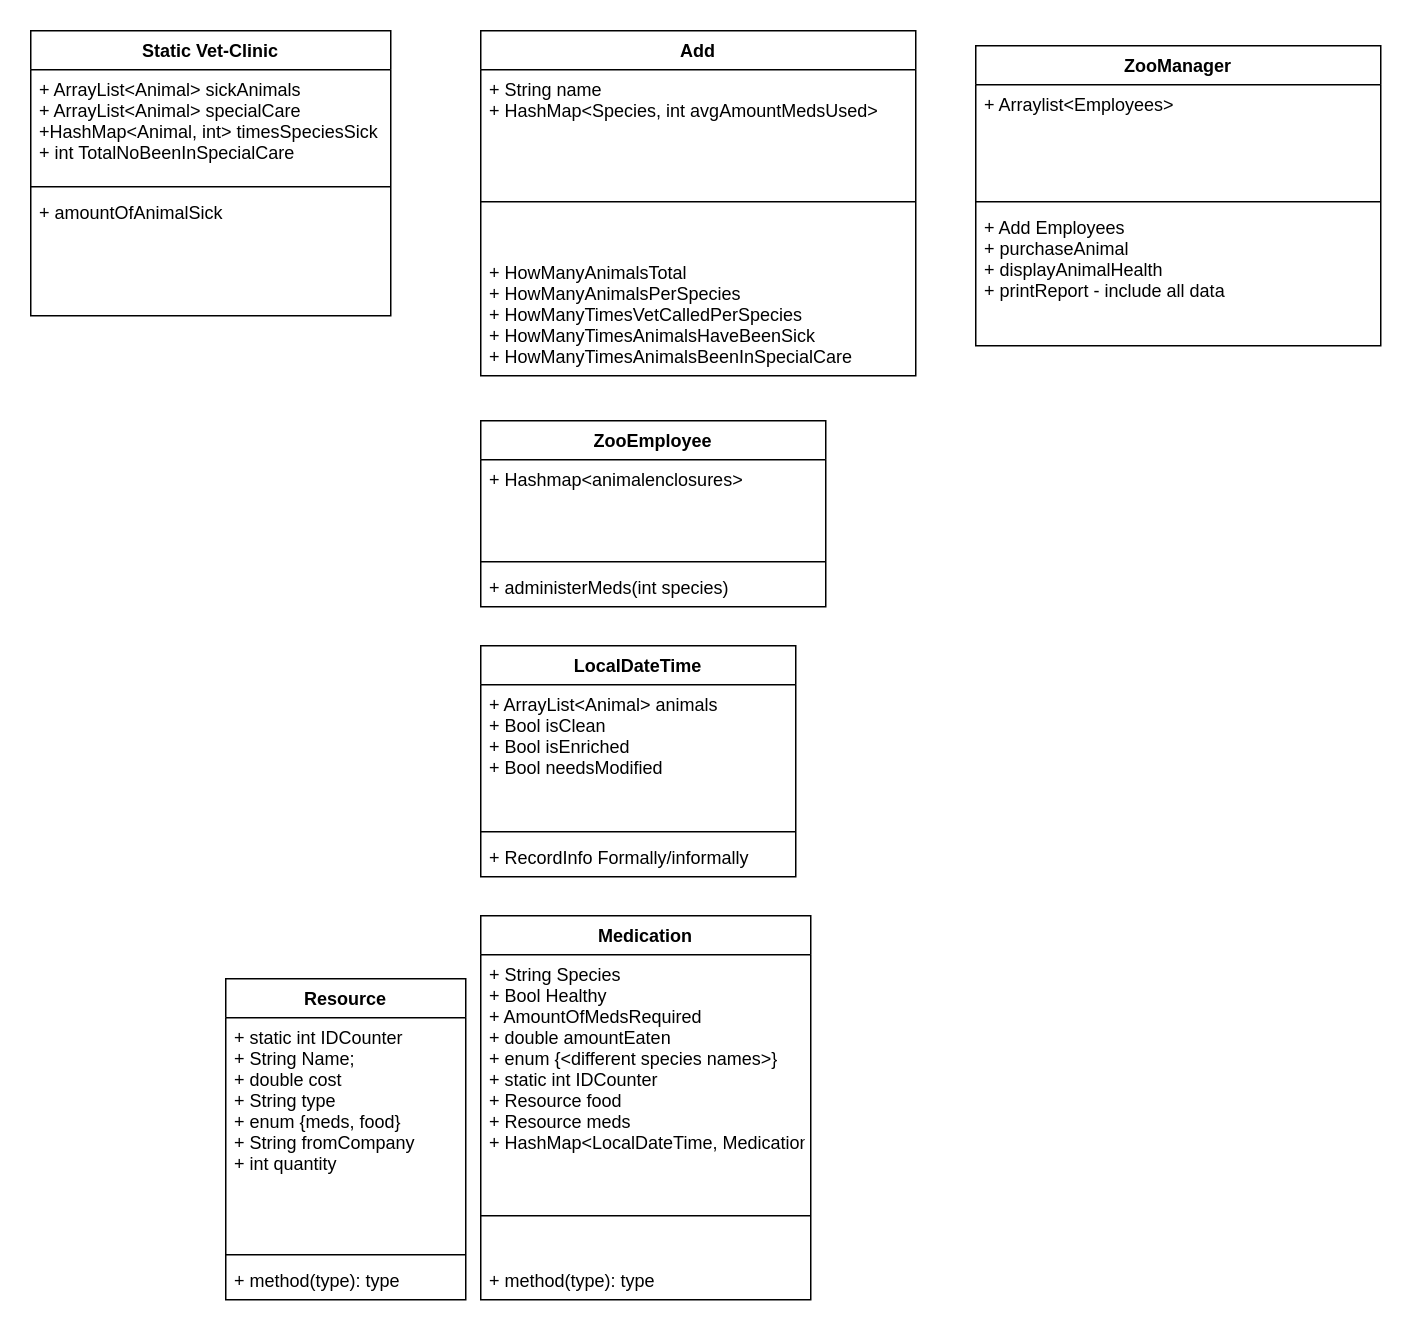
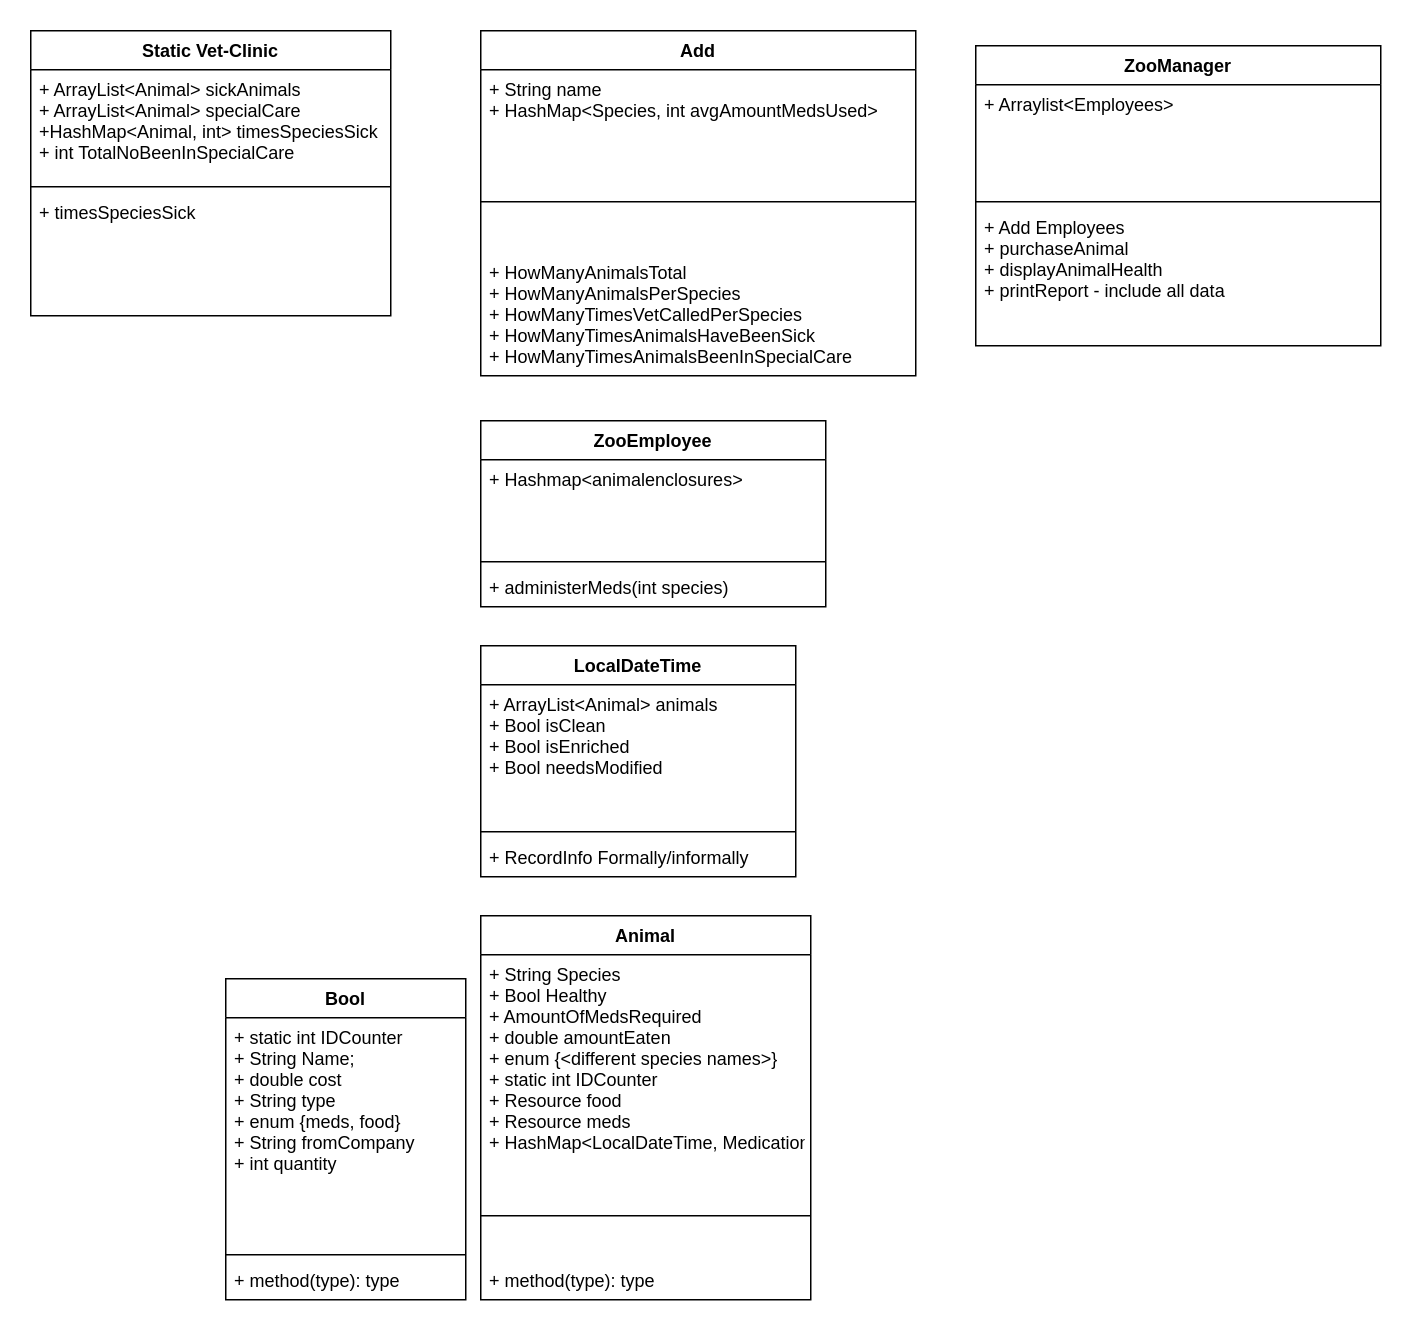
(130, 213) -> (120, 213)
(645, 936) -> (645, 936)
(345, 999) -> (345, 999)
